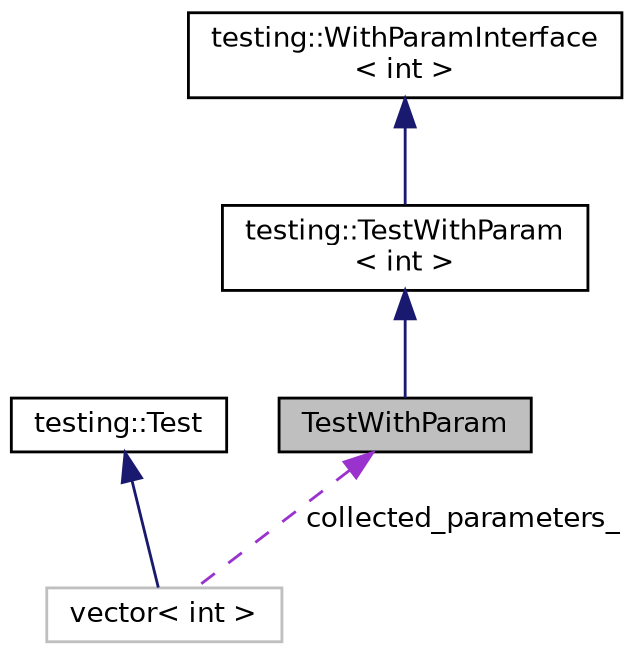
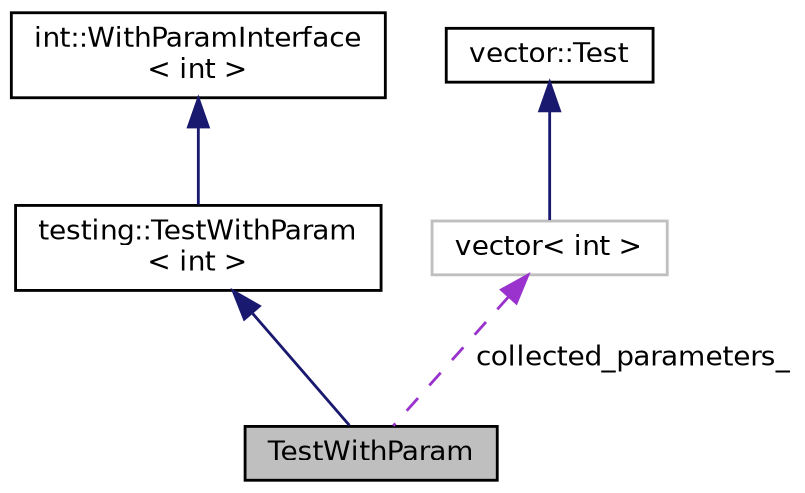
(405, 55) -> (198, 55)
(119, 425) -> (550, 55)
(273, 529) -> (451, 361)
